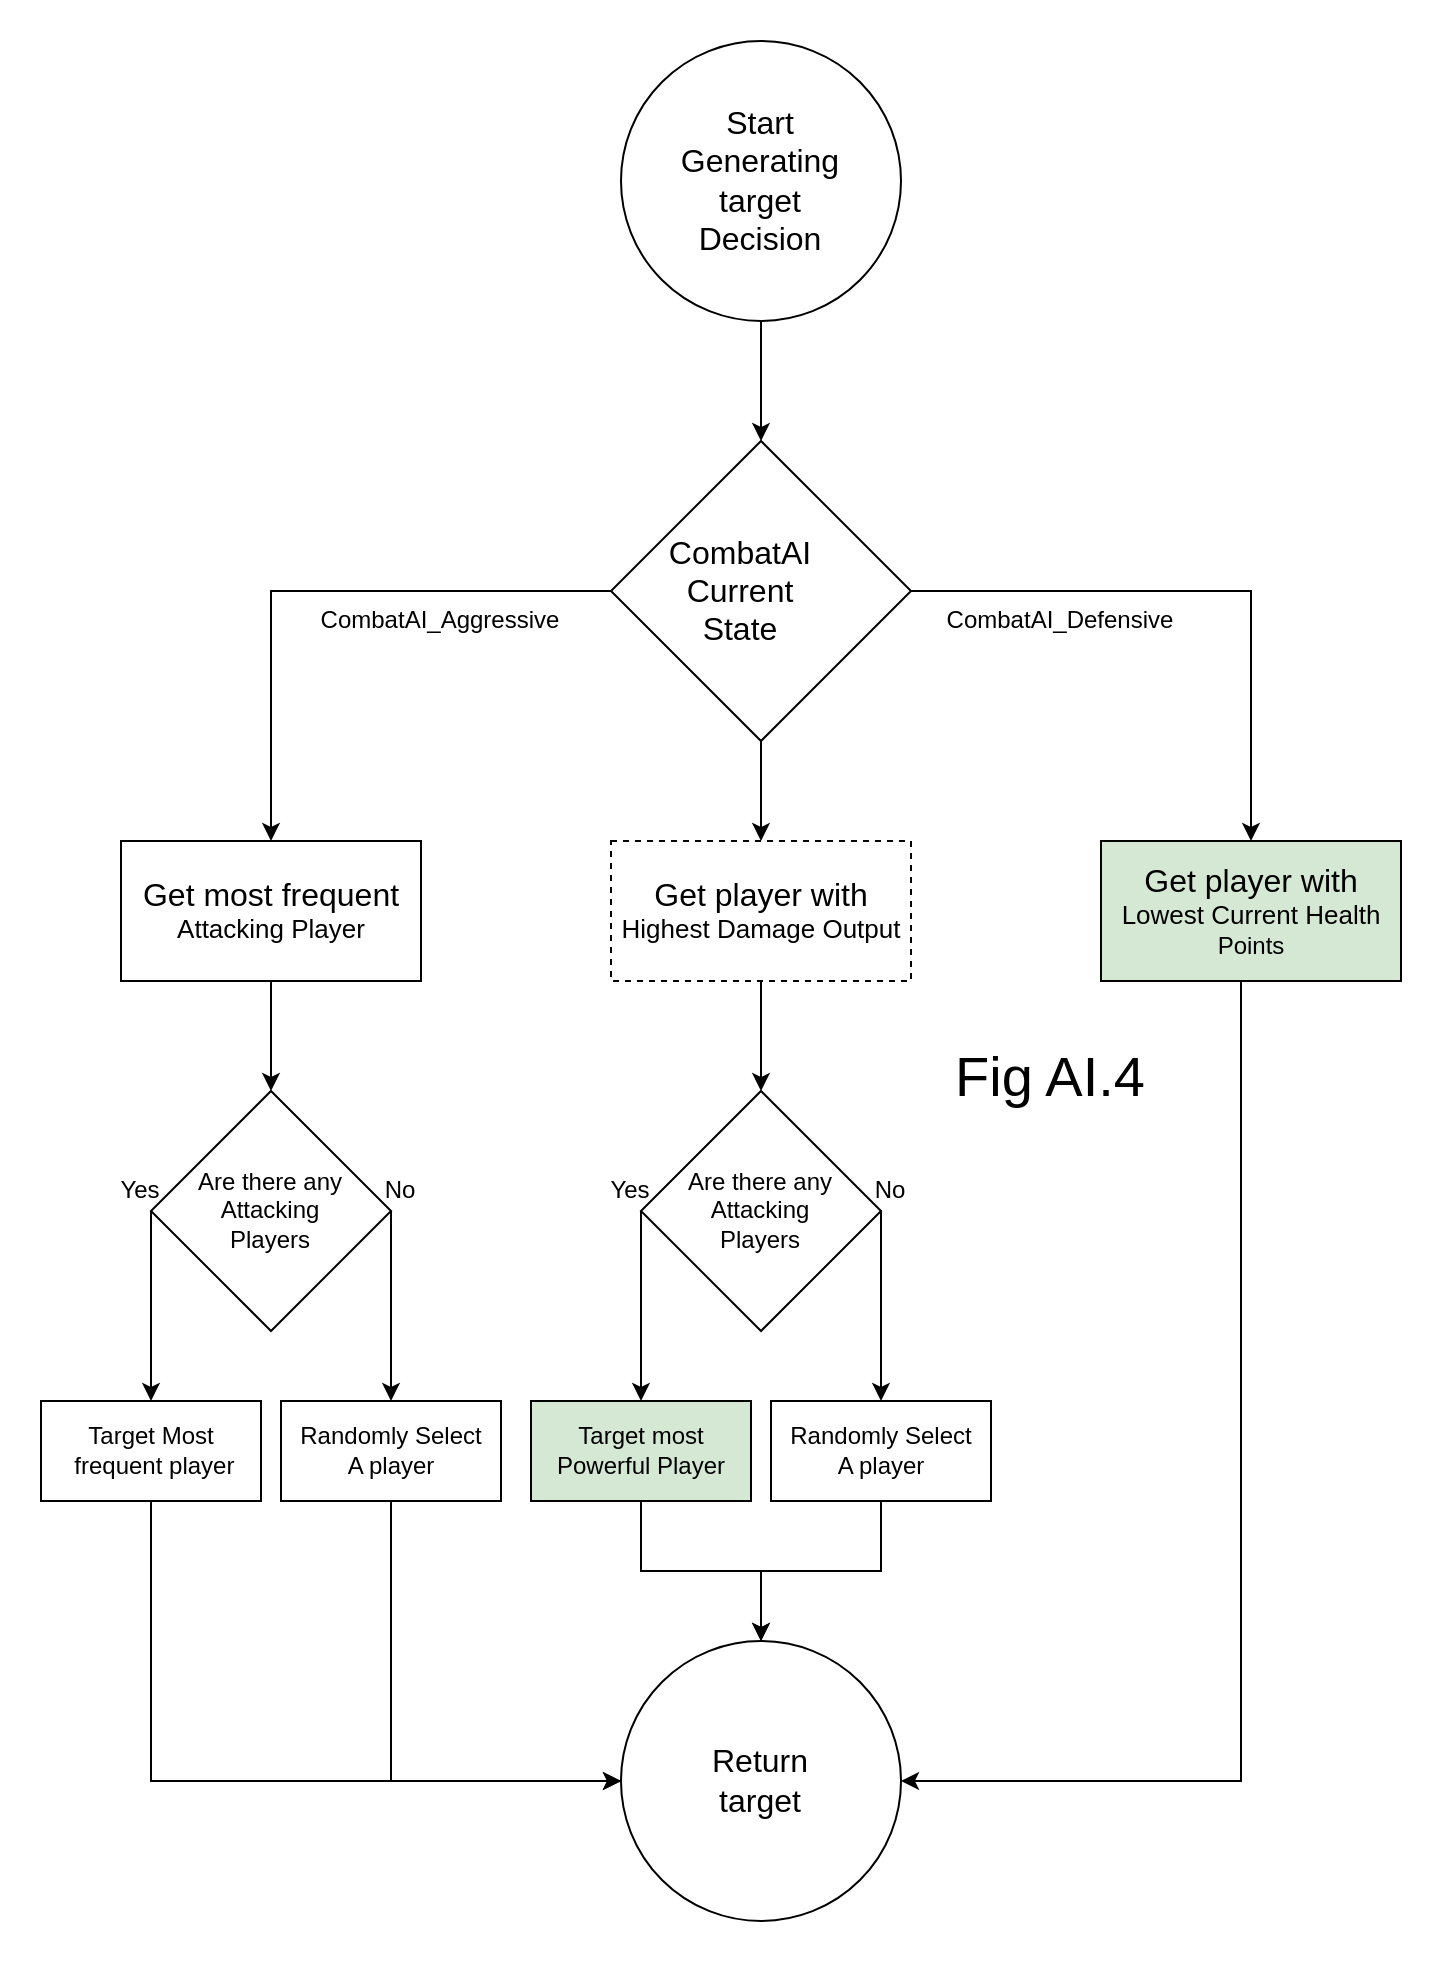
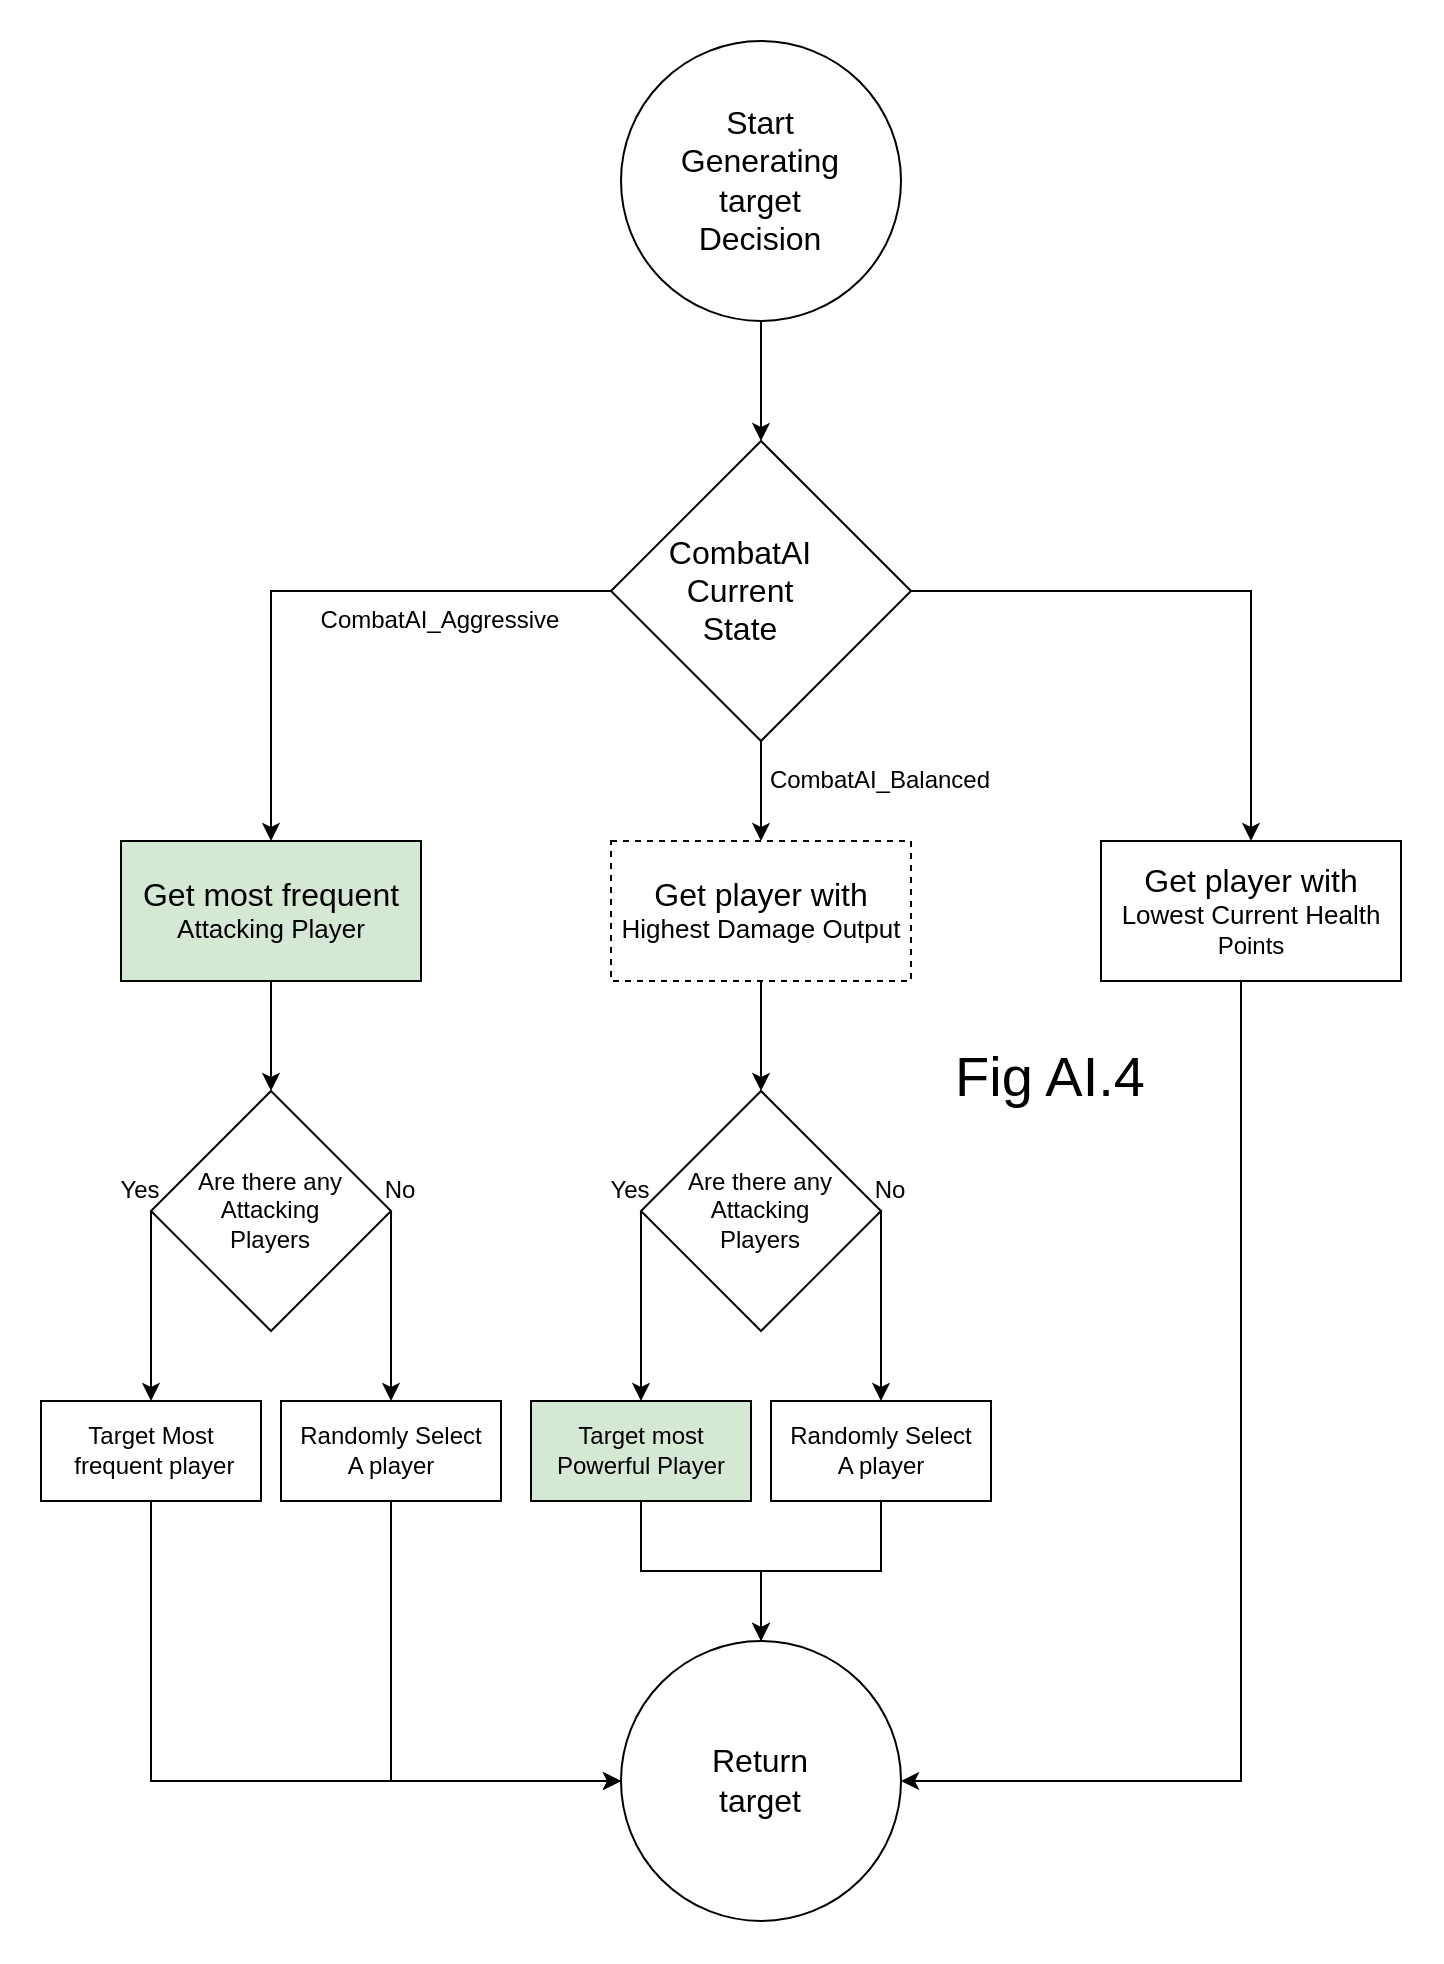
(1061, 621) -> none
none -> (881, 781)
(271, 911) -> (271, 911)
(1251, 911) -> (1251, 911)
